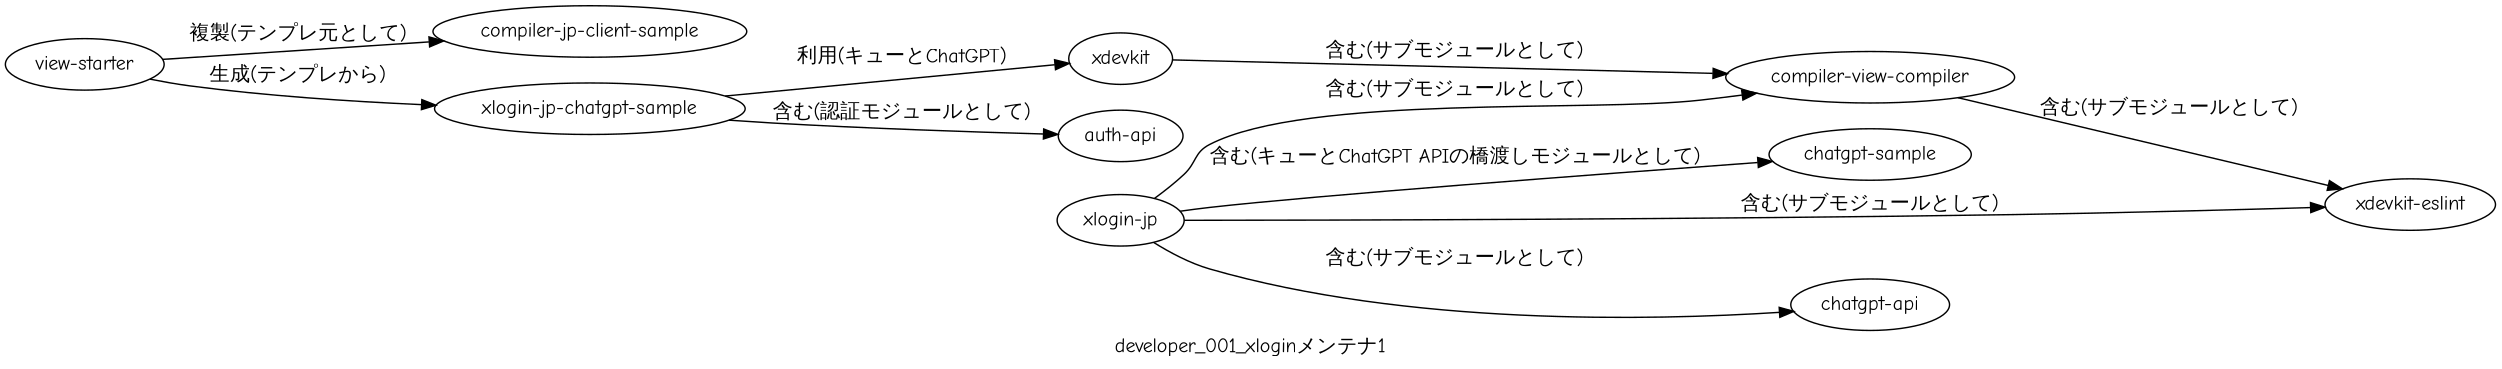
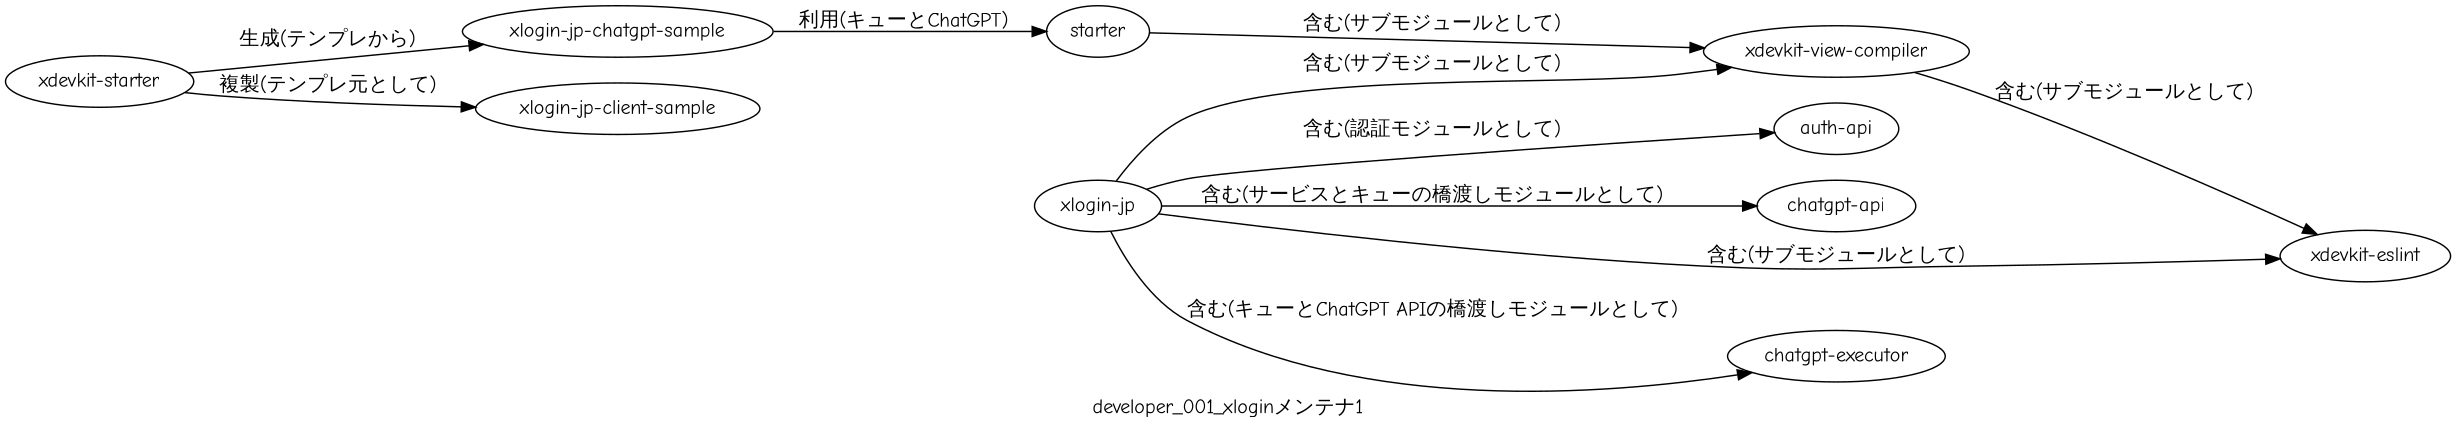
(590, 31) -> (618, 109)
(1121, 59) -> (1098, 31)
(85, 64) -> (100, 82)
(1870, 77) -> (1836, 52)
(886, 129) -> (1452, 155)
(1870, 154) -> (1836, 356)
(1455, 258) -> (1432, 195)
